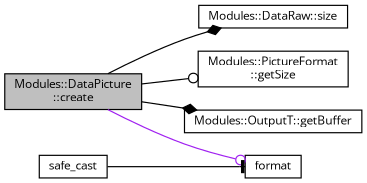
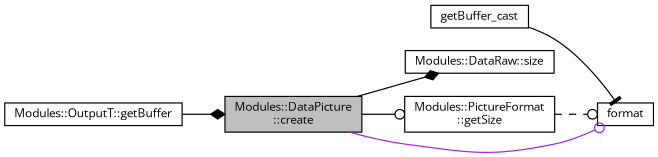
(162, 105) -> (196, 114)
none -> (571, 114)
(73, 167) -> (480, 17)
